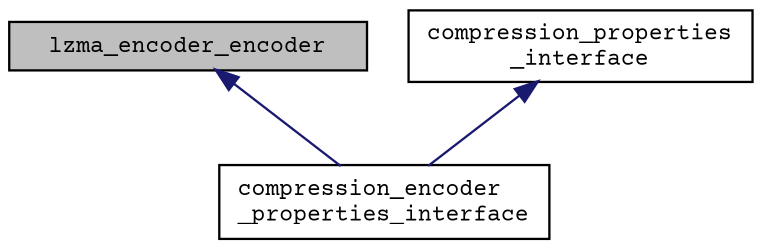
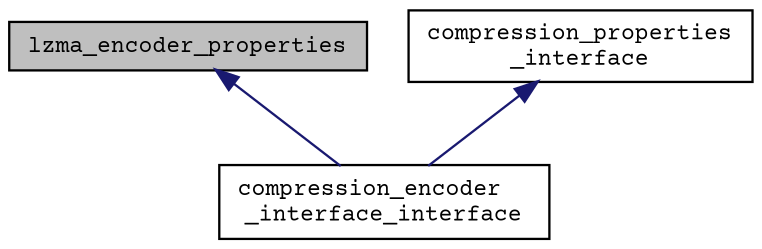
(188, 46) -> (188, 46)
(384, 202) -> (384, 202)
